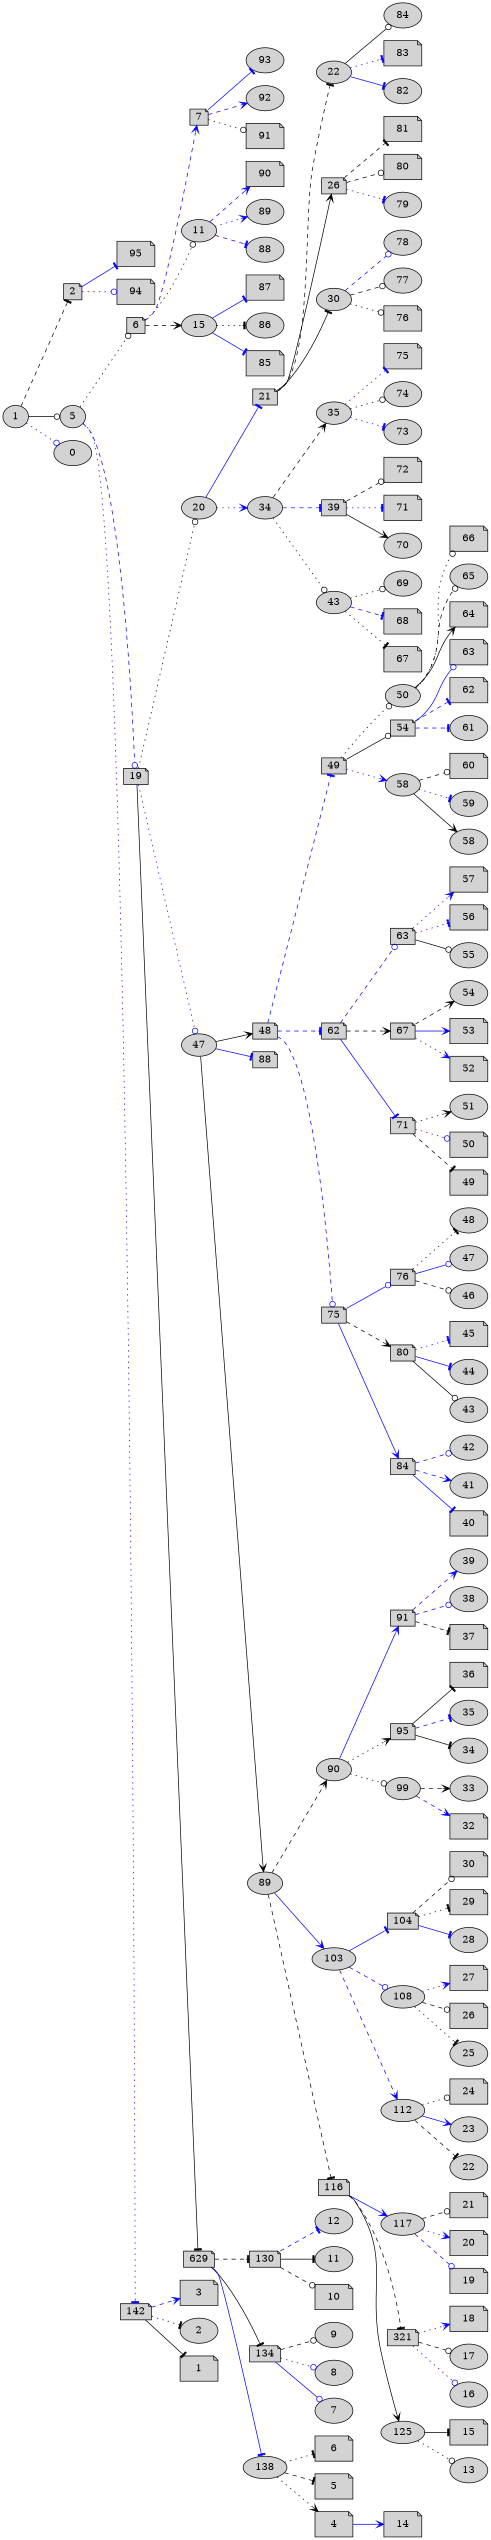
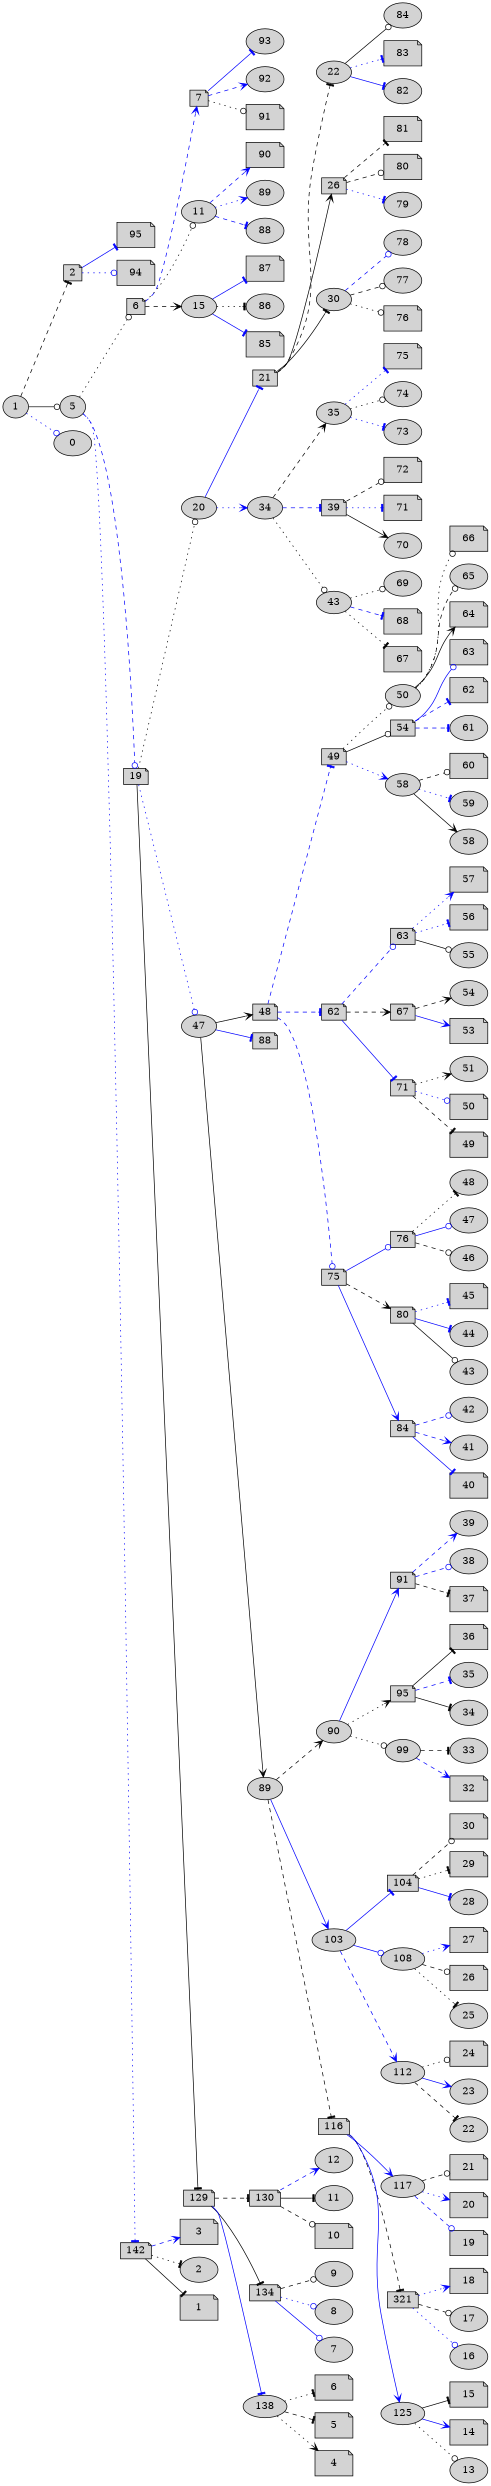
(469, 1069) -> none
(432, 1789) -> (433, 1751)
(366, 1977) -> (366, 1949)
(298, 2241) -> (297, 2181)
(199, 2259) -> (199, 2198)
(376, 2303) -> (377, 2262)
(365, 2524) -> (433, 2422)
